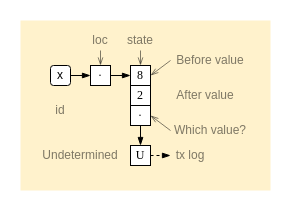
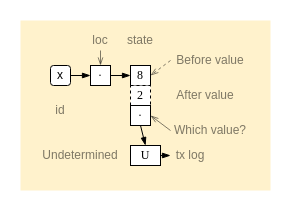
(141, 57) -> none
(162, 67) -> (162, 67)
(141, 96) -> (141, 96)
(141, 156) -> (146, 156)
